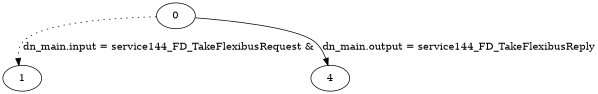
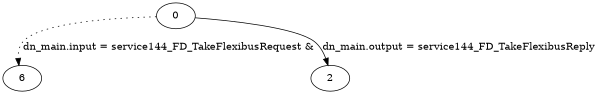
(22, 78) -> (22, 78)
(330, 78) -> (330, 78)
